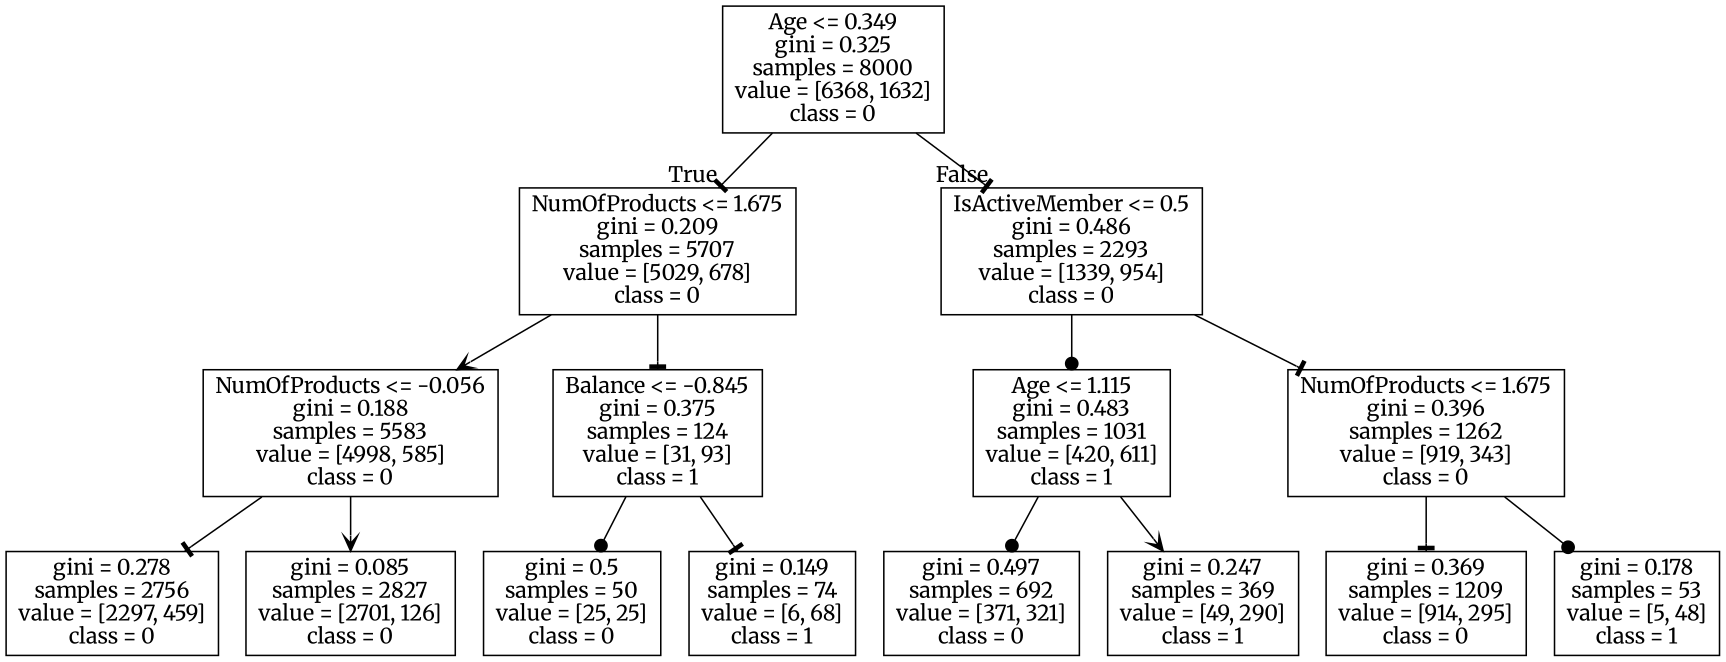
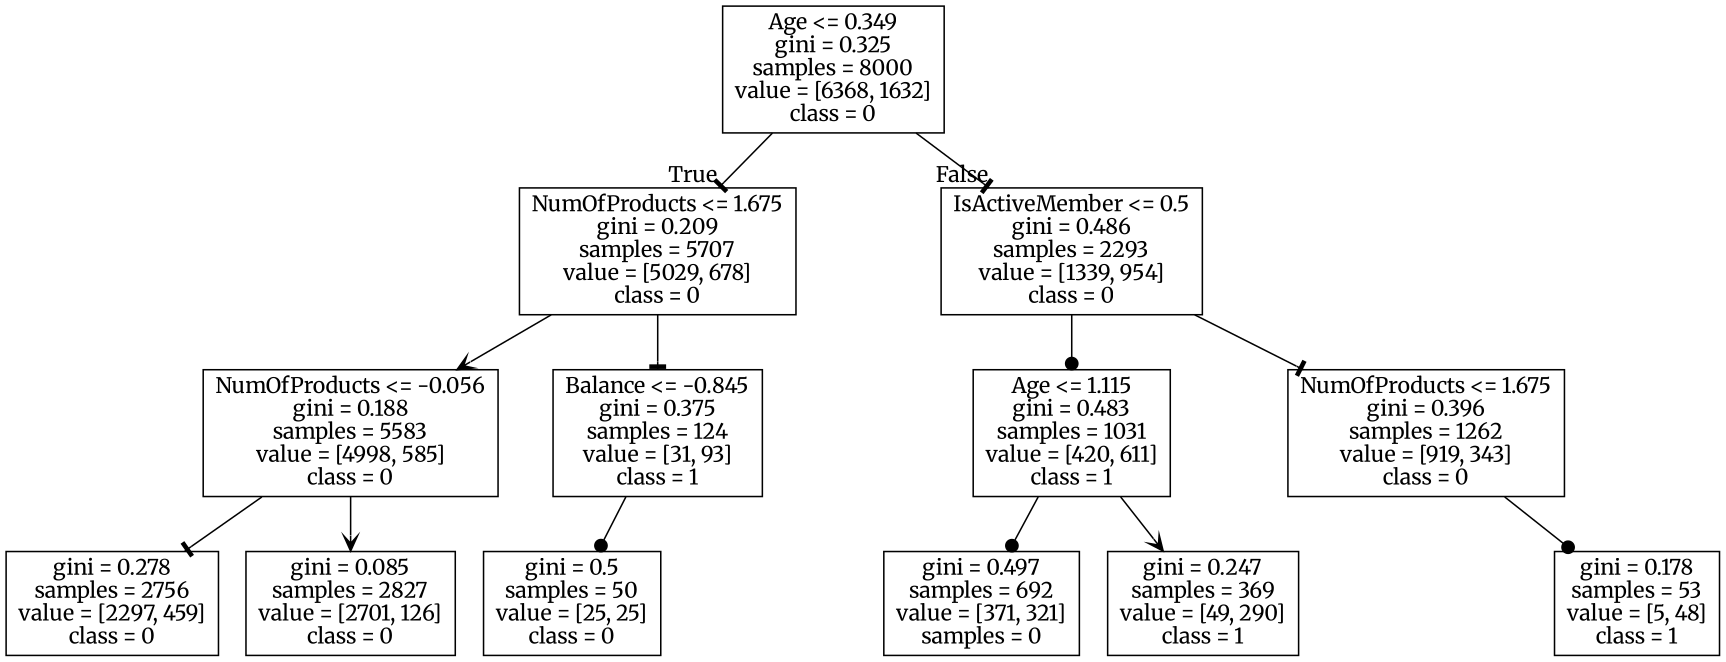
(772, 603) -> none
(982, 603) -> (982, 603)
(1426, 603) -> none
